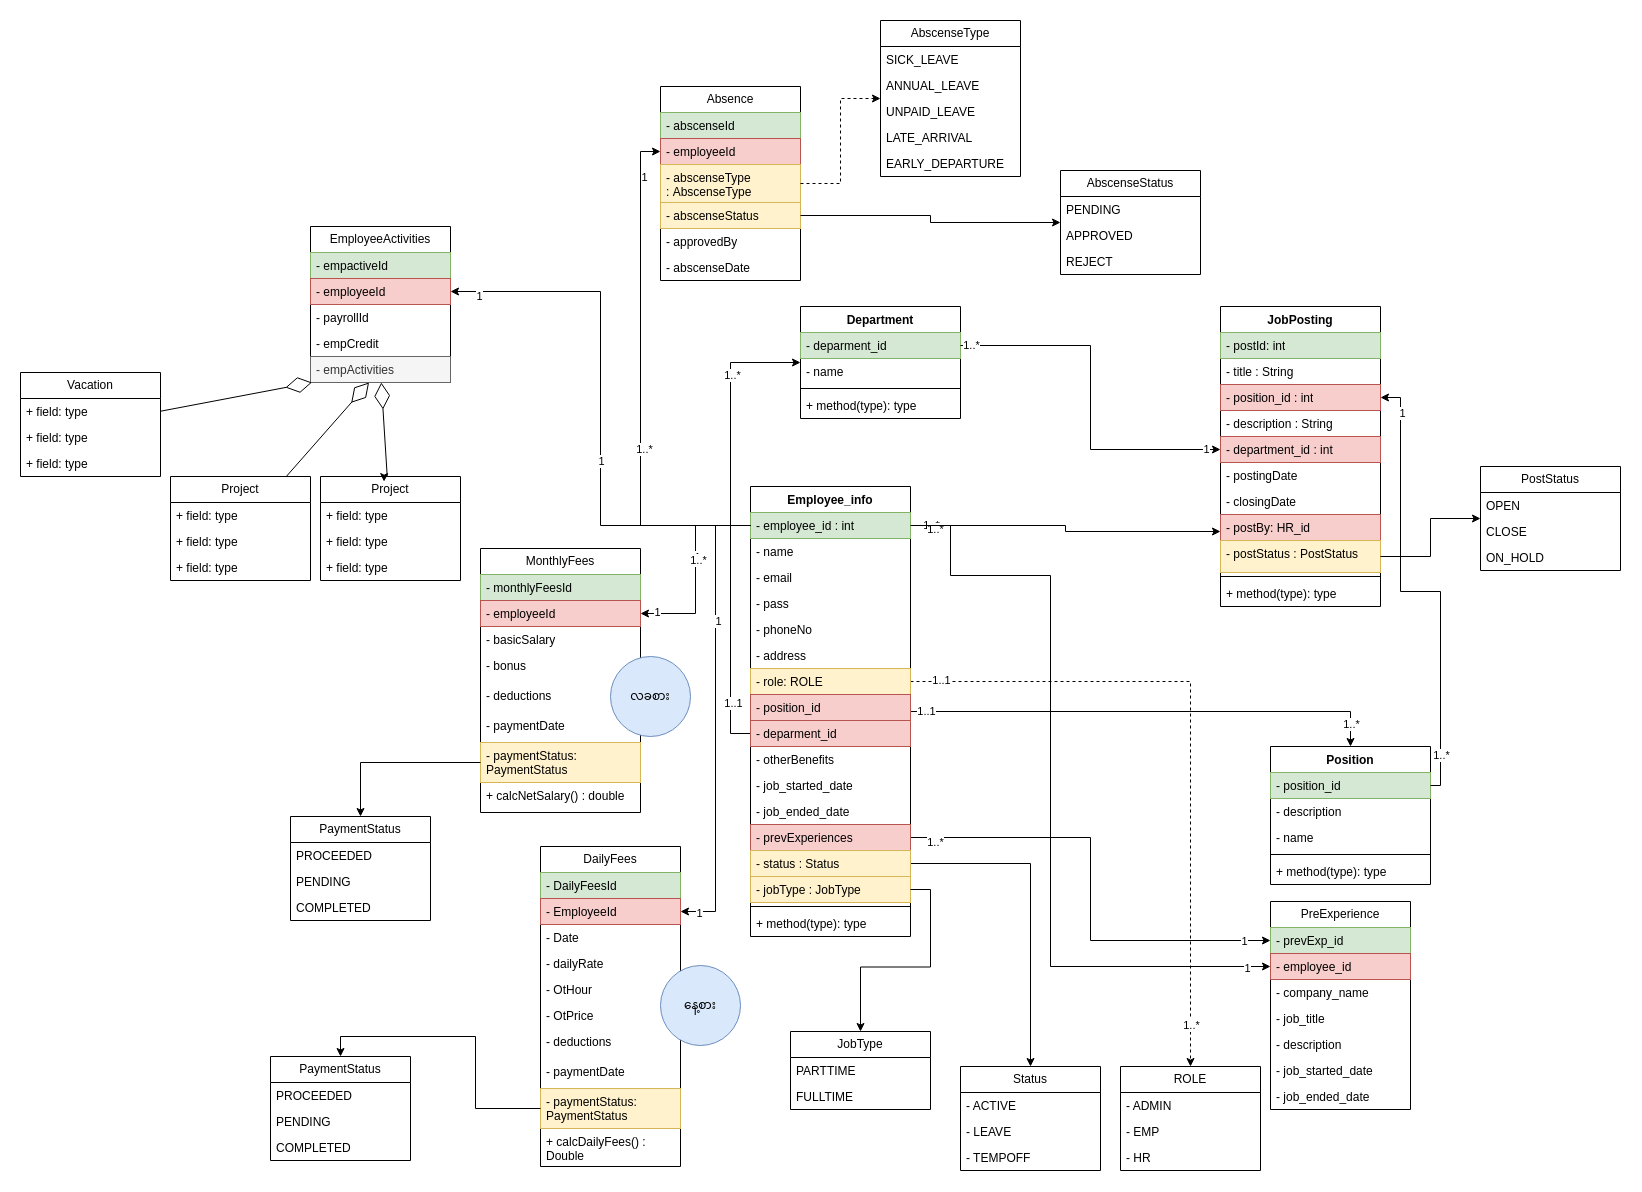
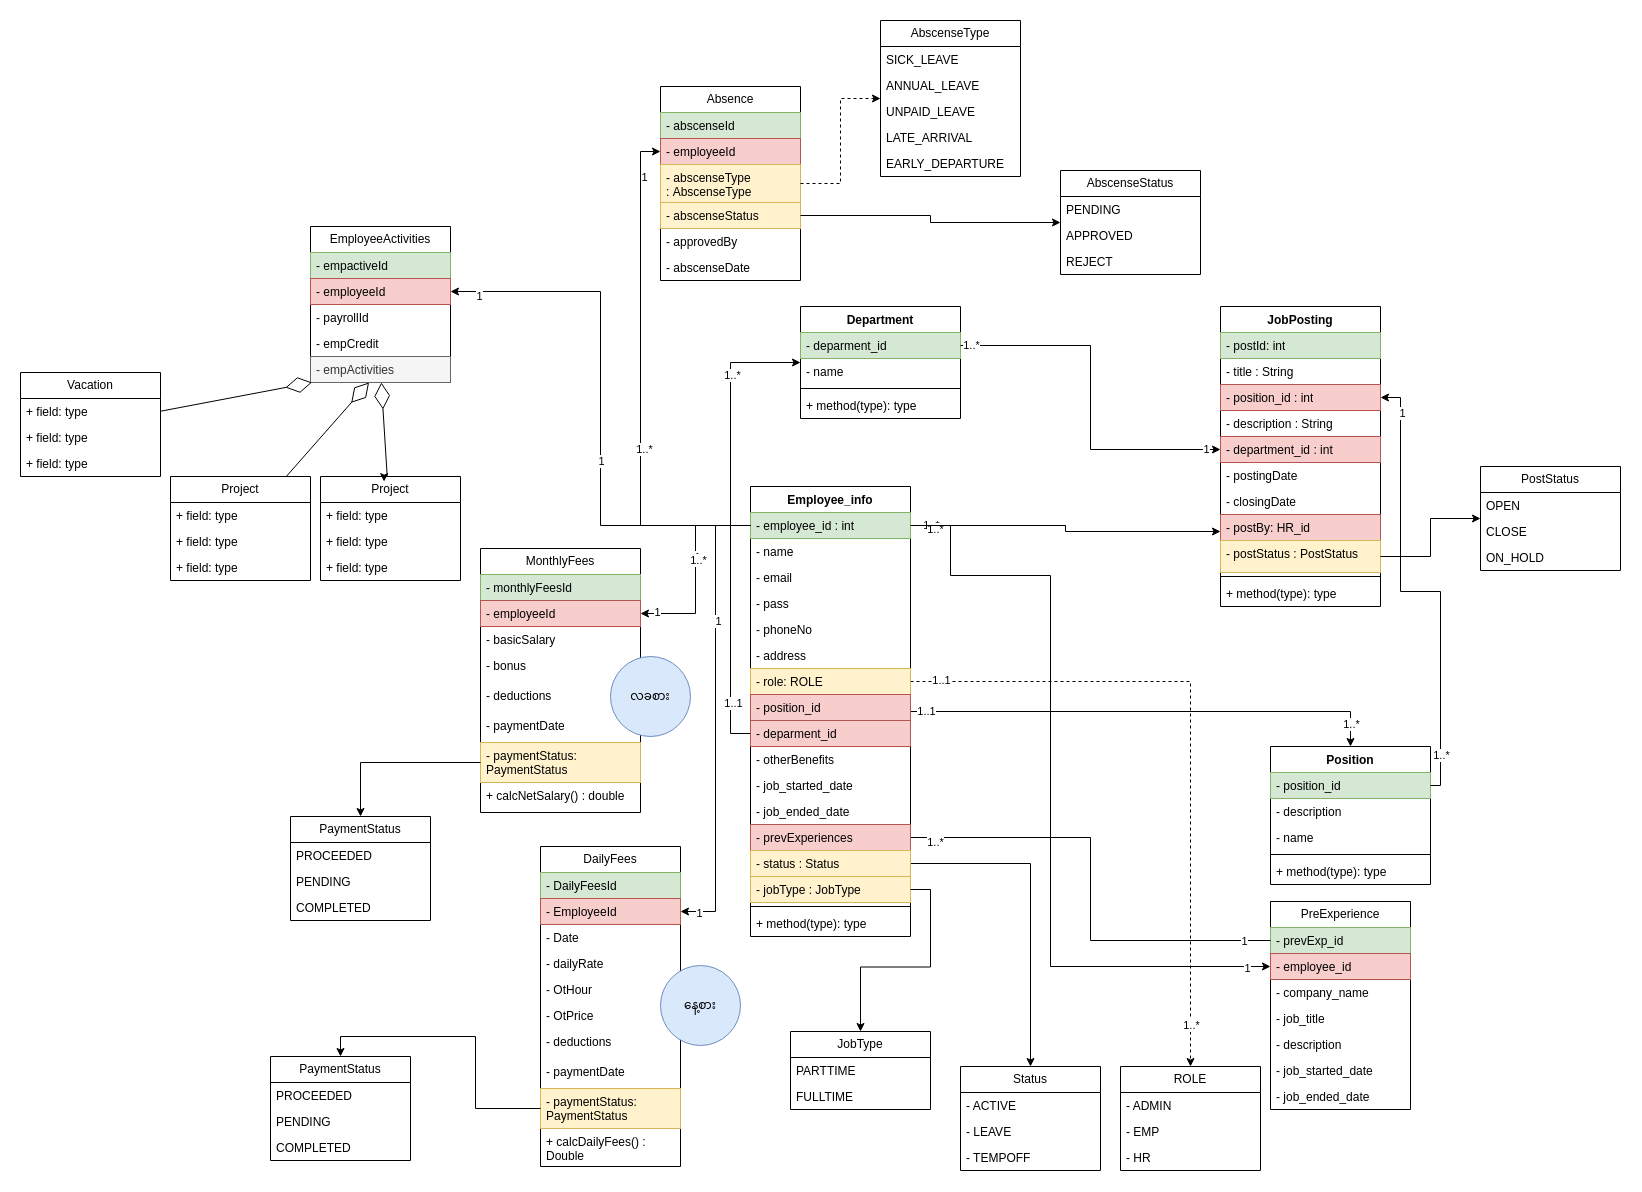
(1262, 941) -> (1265, 941)
